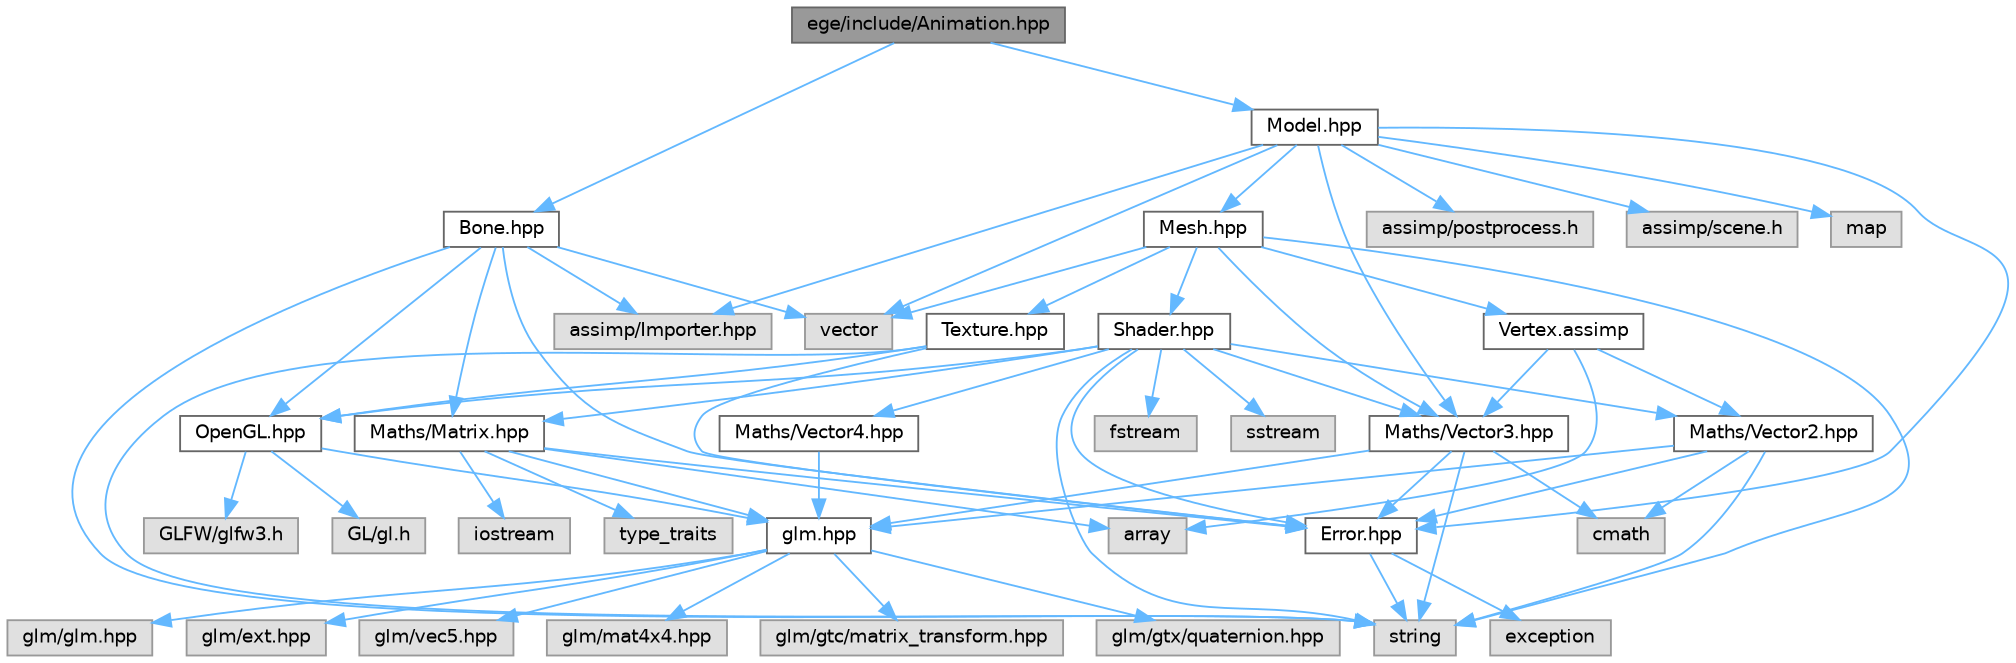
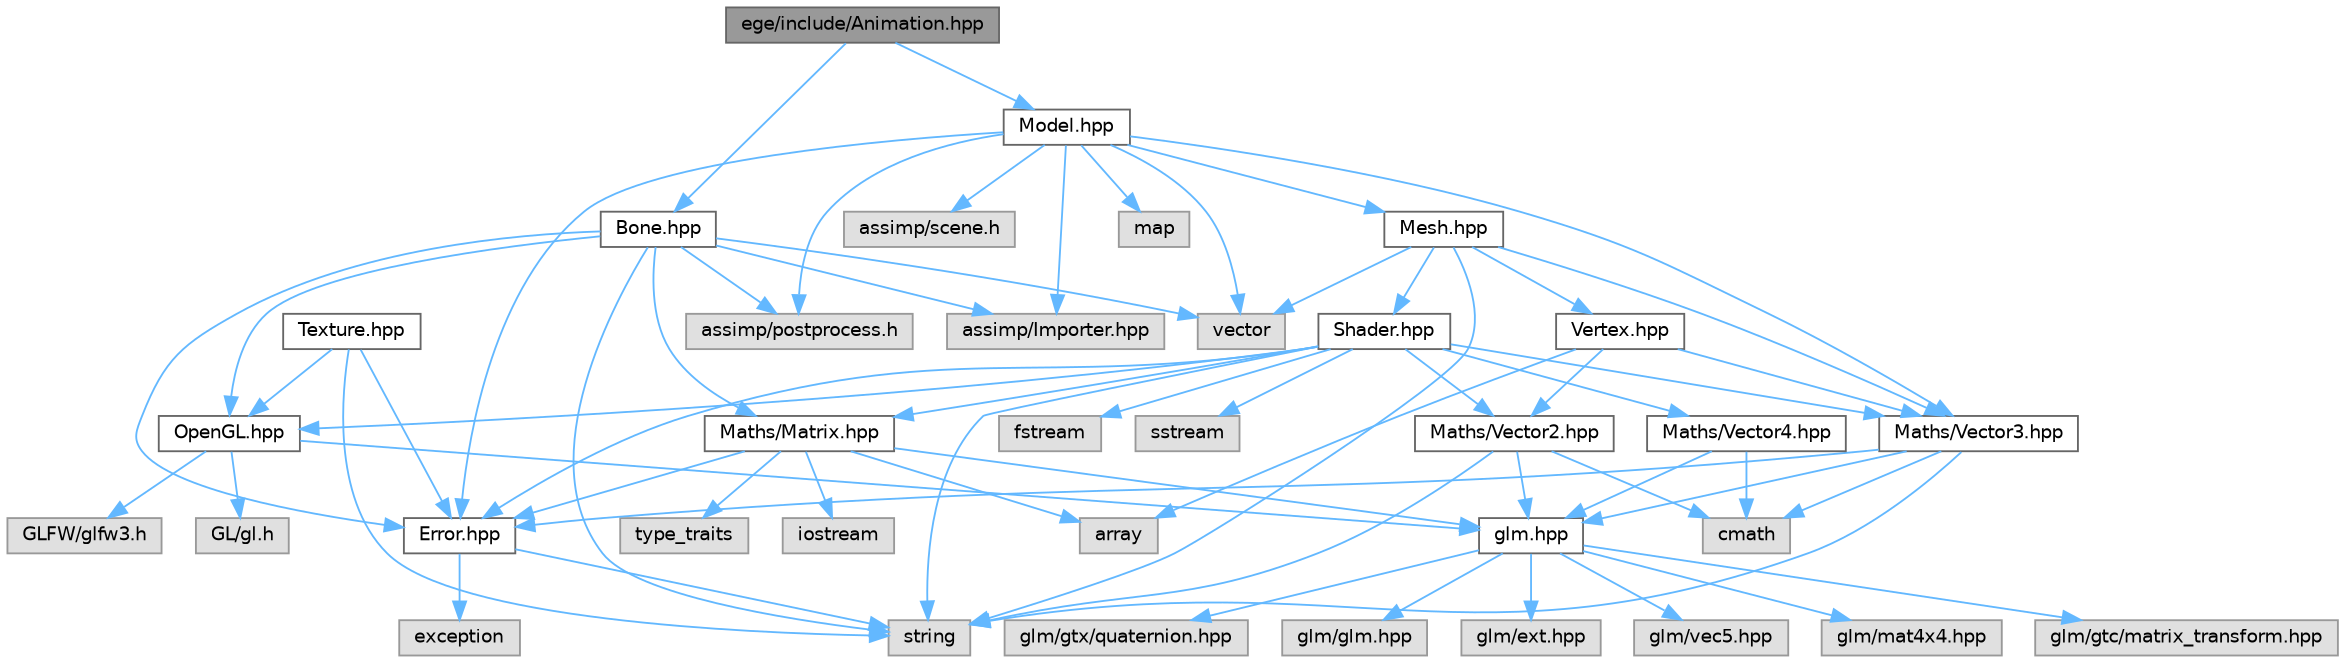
none -> (721, 275)
(1108, 276) -> none
(1564, 331) -> (1620, 331)
none -> (1746, 474)
(1571, 484) -> none
